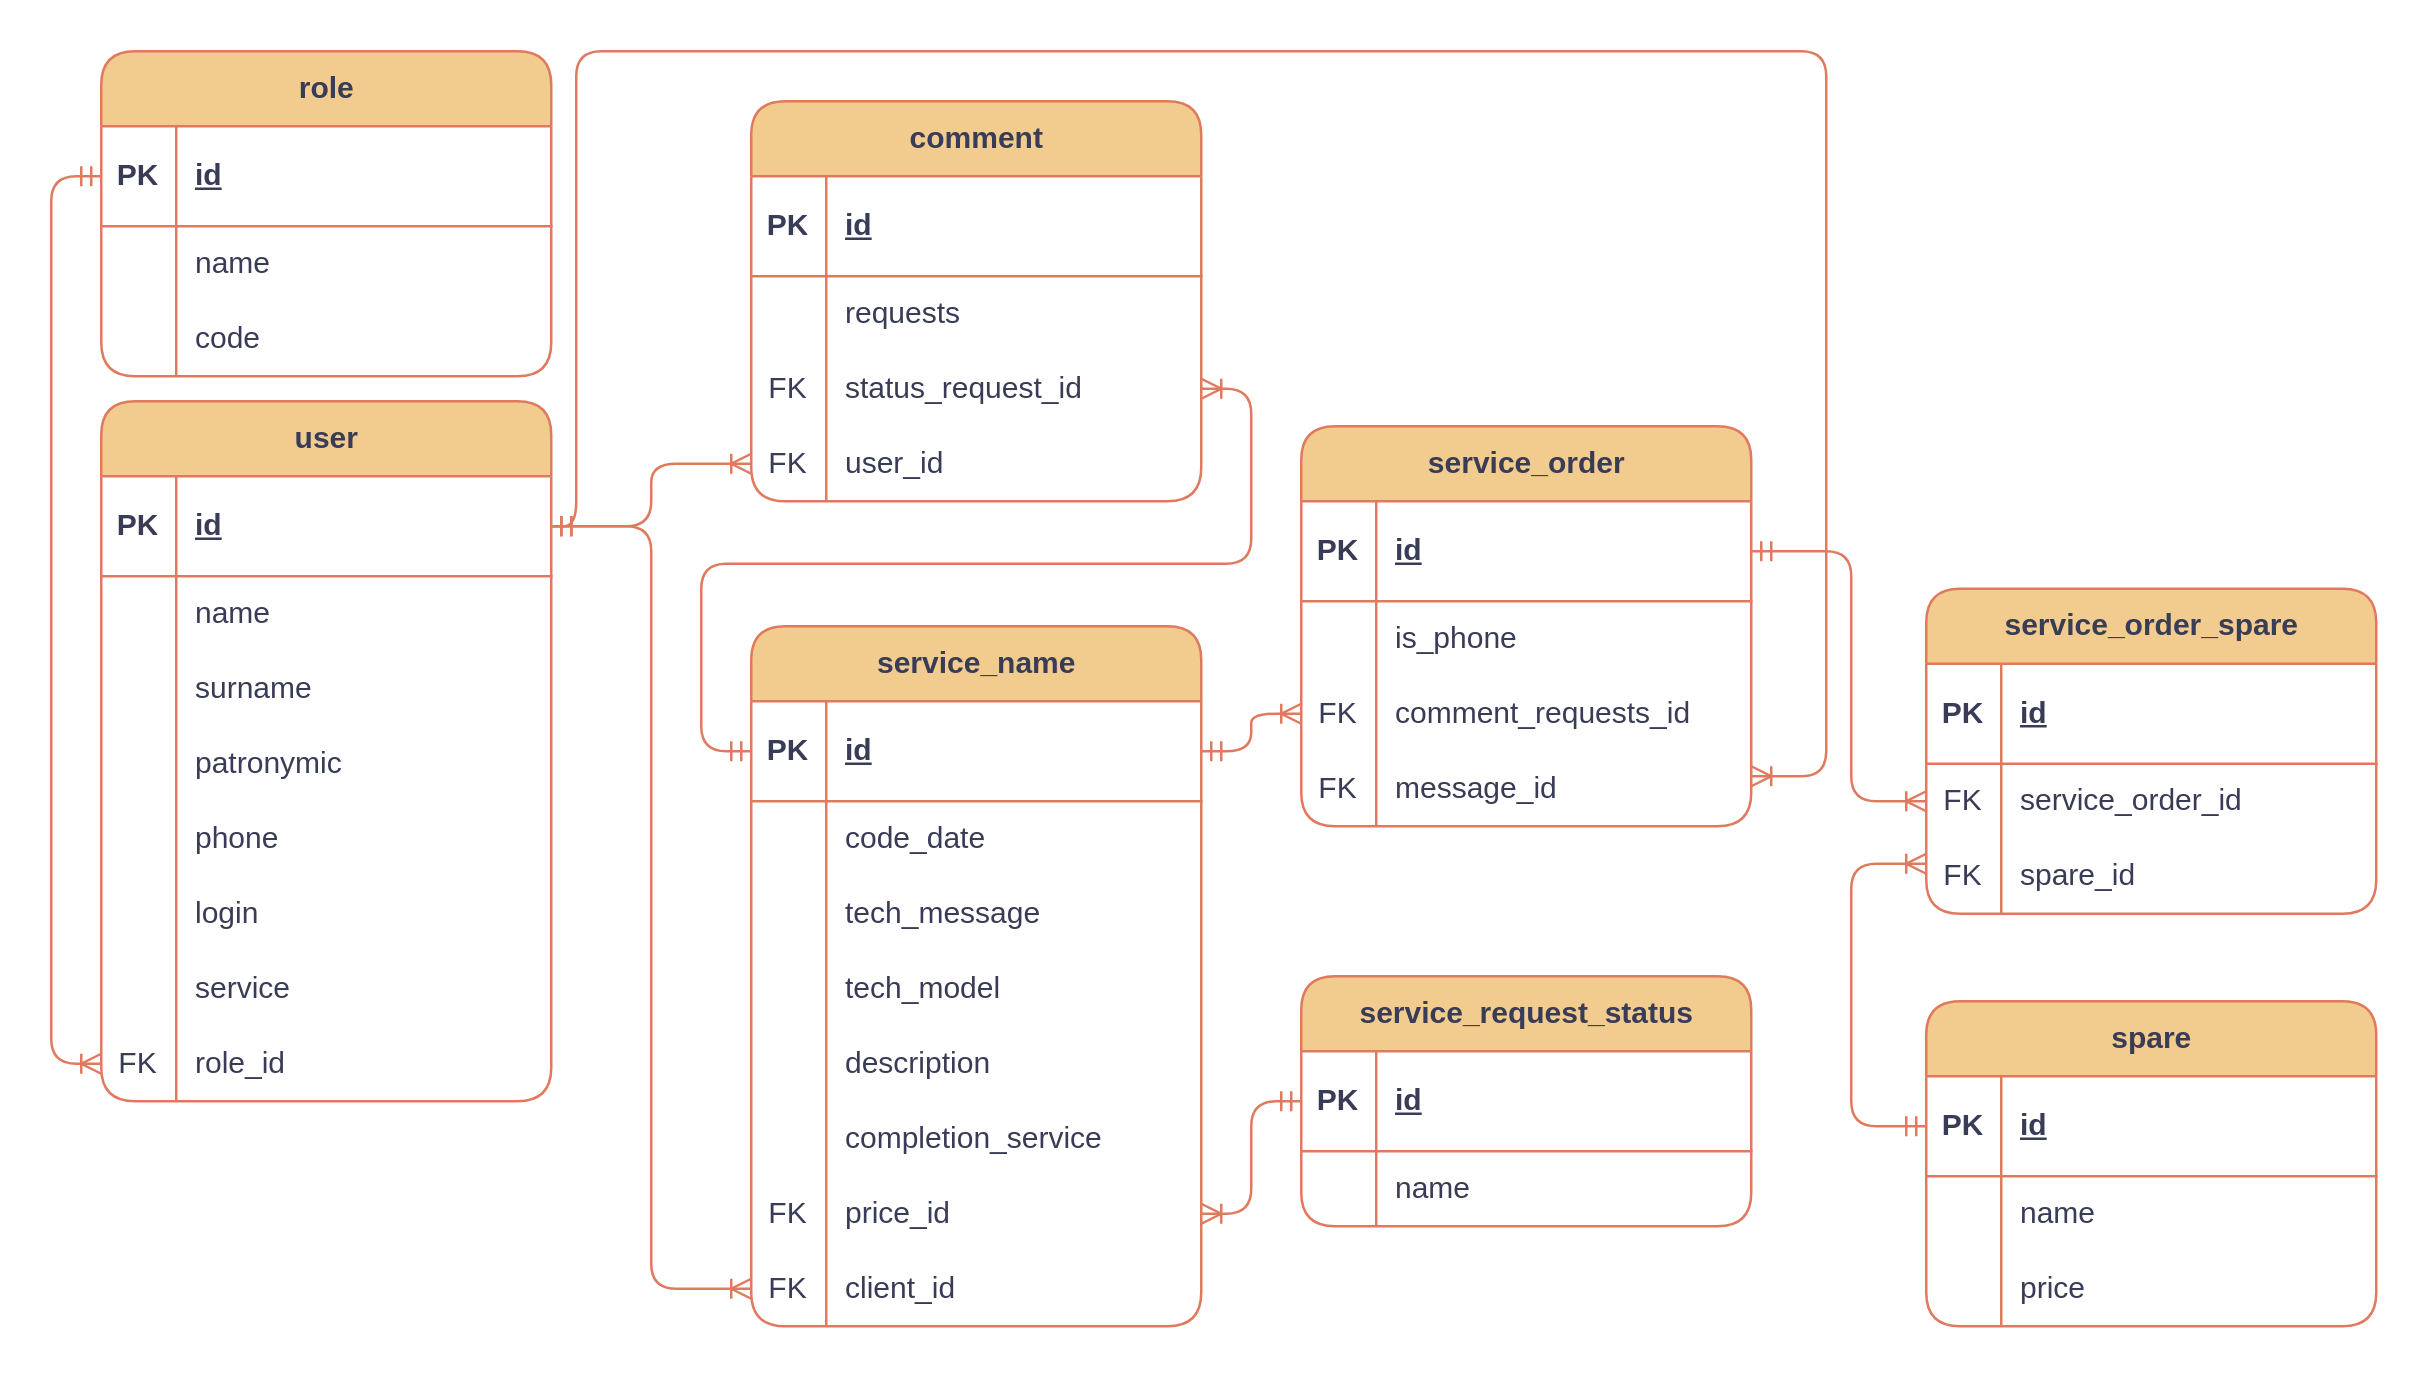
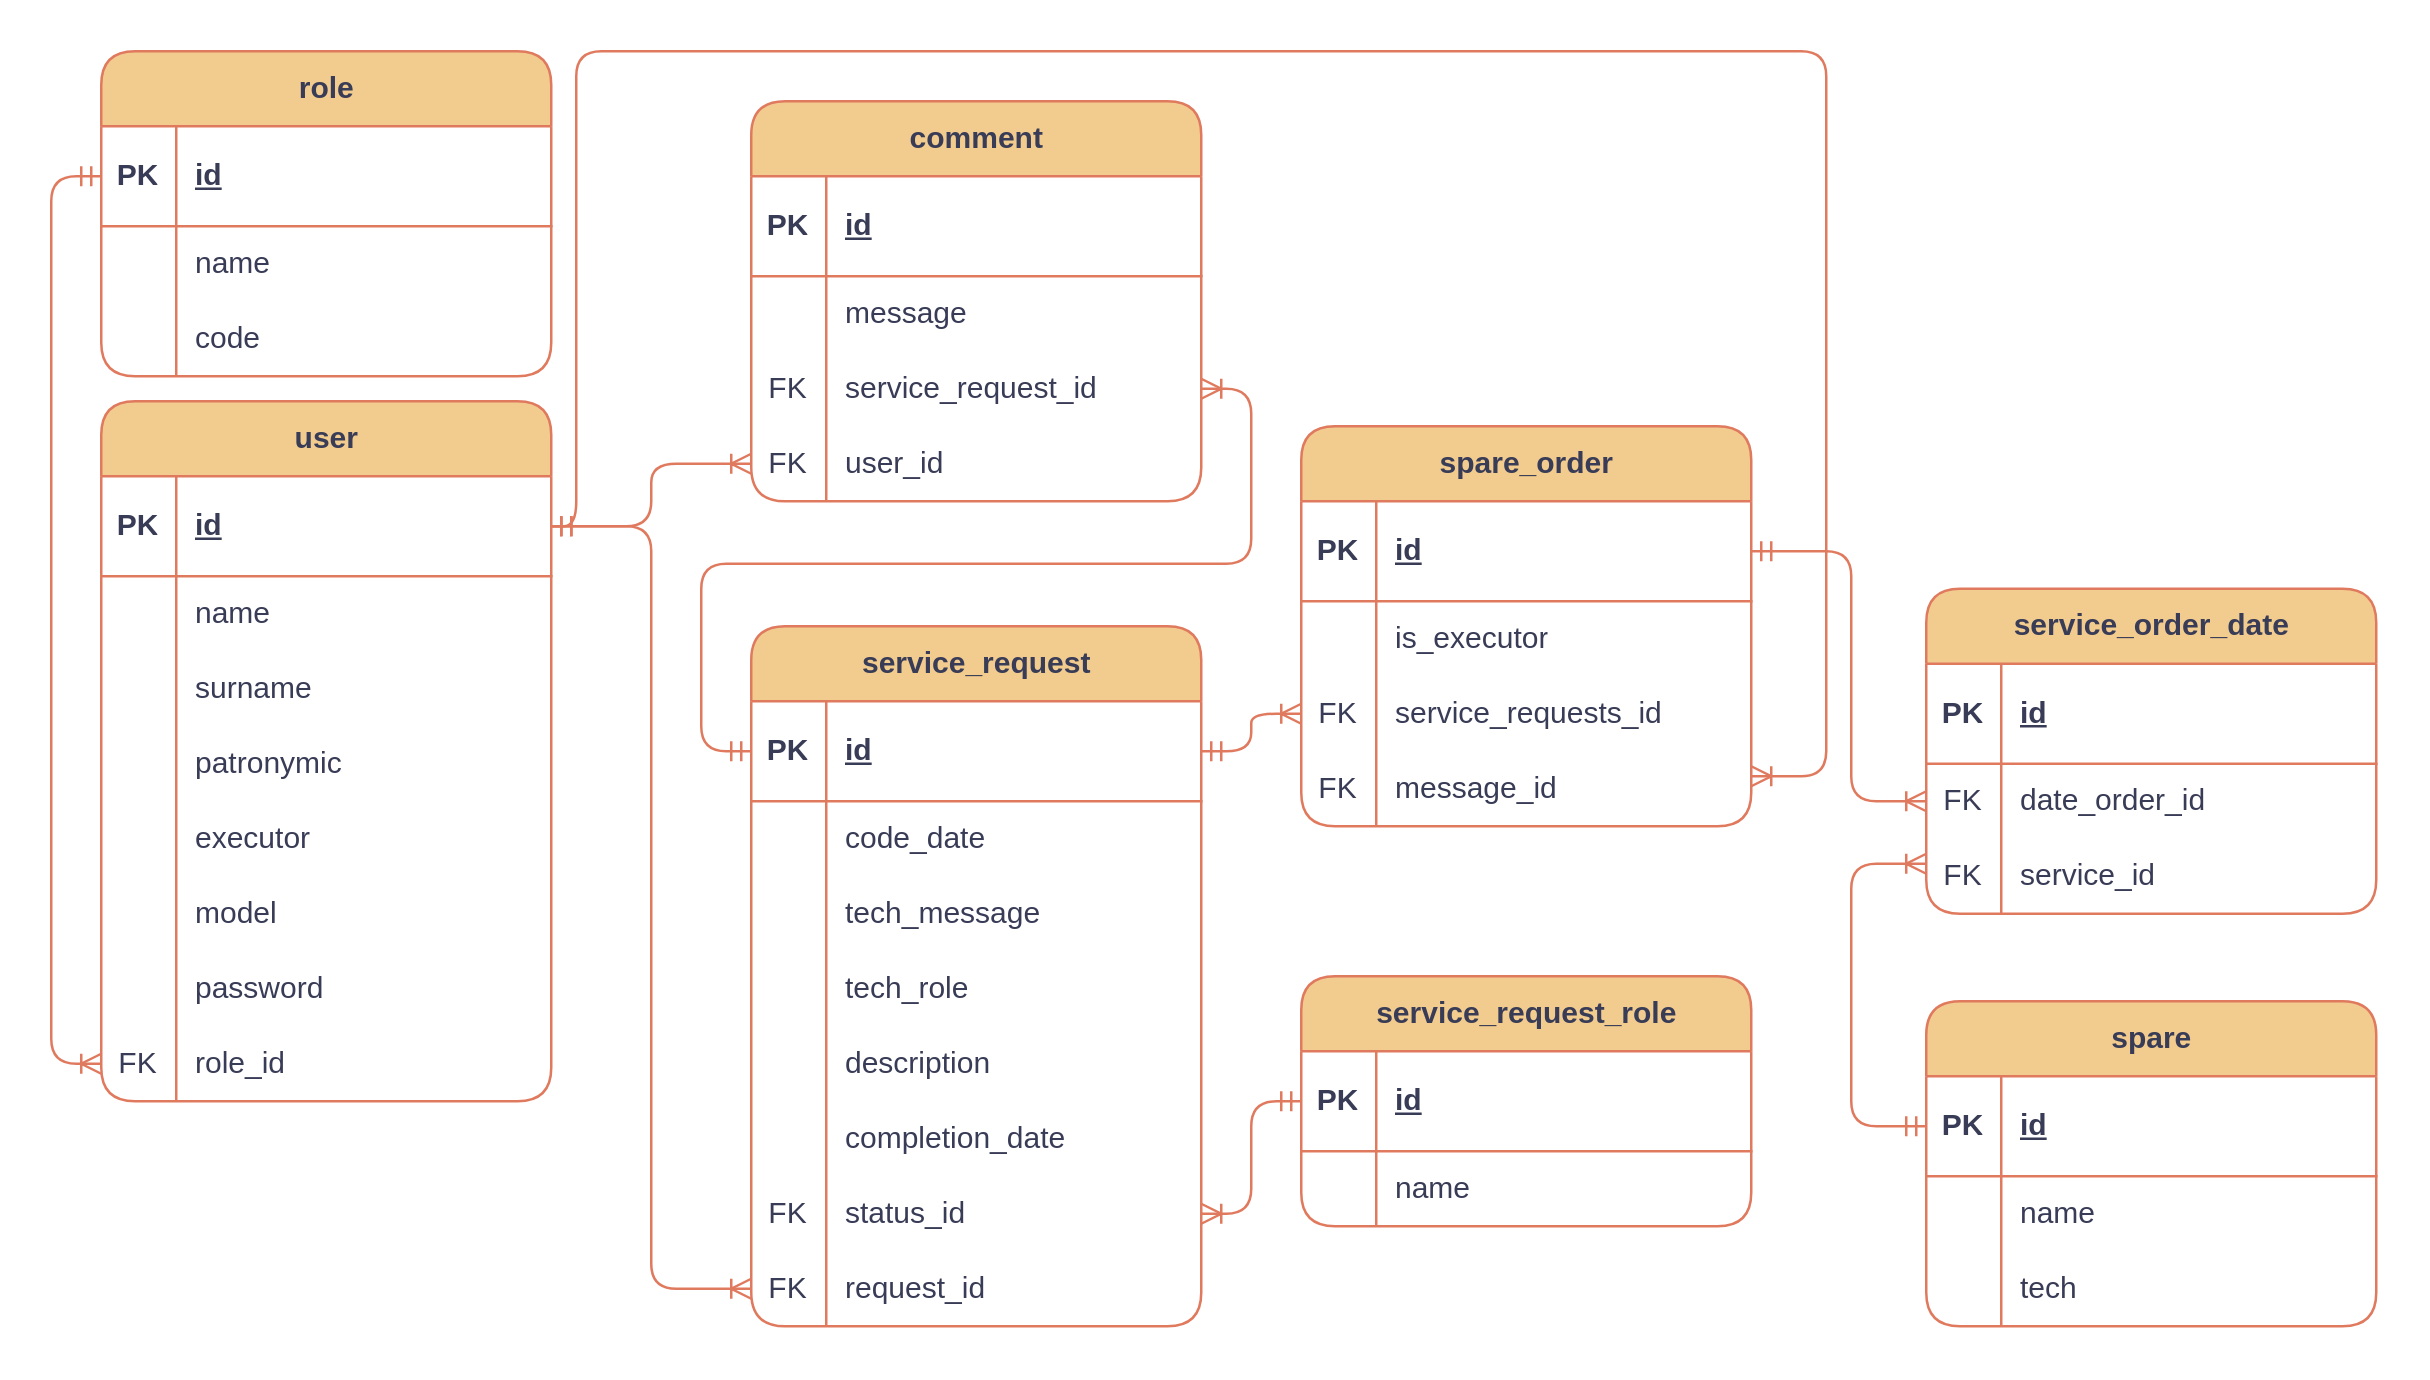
(913, 314) -> (905, 314)
(985, 389) -> (990, 389)
(1528, 464) -> (1528, 464)
(2153, 626) -> (2153, 626)
(1460, 639) -> (1485, 639)
(978, 664) -> (978, 664)
(1552, 714) -> (1548, 714)
(2148, 801) -> (2127, 801)
(238, 839) -> (263, 839)
(2085, 876) -> (2097, 876)
(230, 914) -> (234, 914)
(251, 989) -> (263, 989)
(926, 989) -> (918, 989)
(1528, 1014) -> (1528, 1014)
(986, 1139) -> (964, 1139)
(906, 1214) -> (918, 1214)
(910, 1289) -> (926, 1289)
(2059, 1289) -> (2055, 1289)
